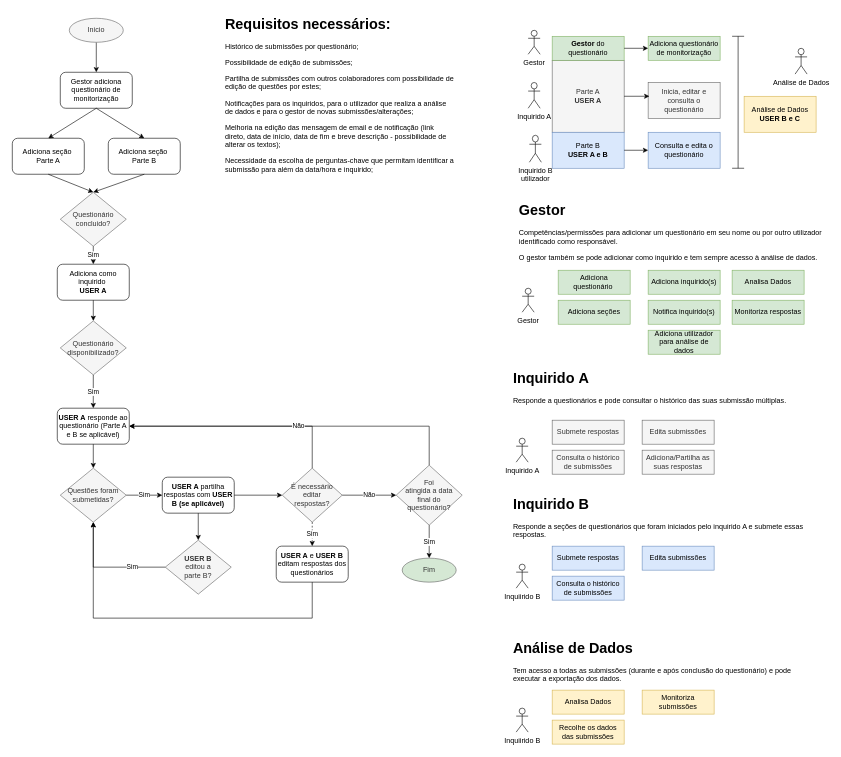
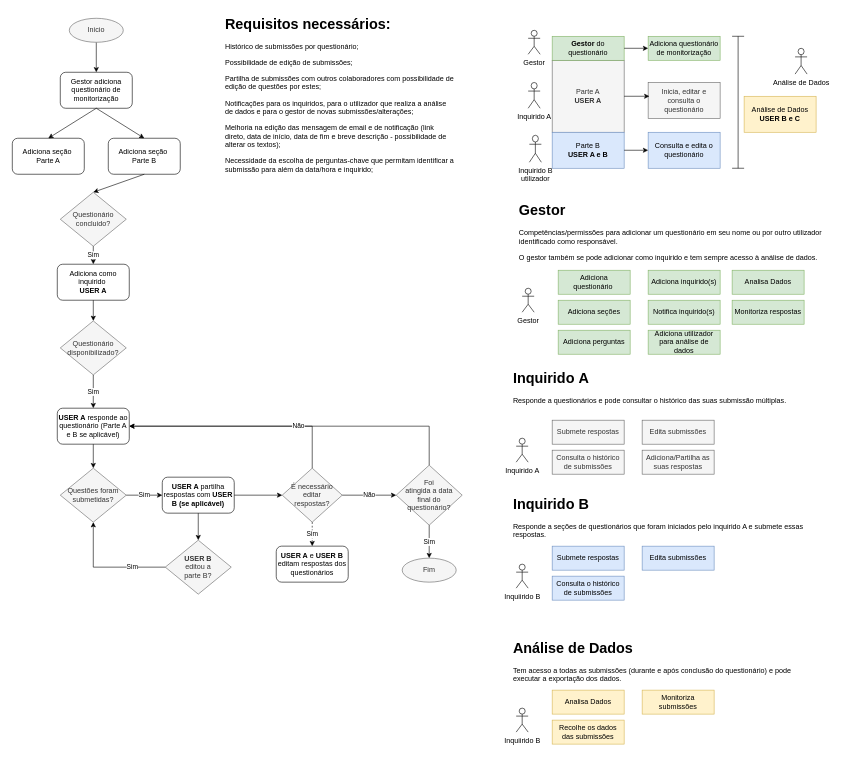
(69, 183) -> none
none -> (594, 342)
(429, 570) -> (429, 570)
(196, 618) -> none
